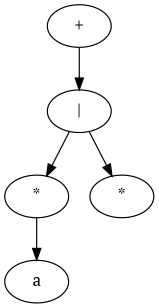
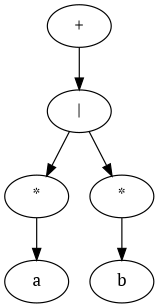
none -> (122, 282)
